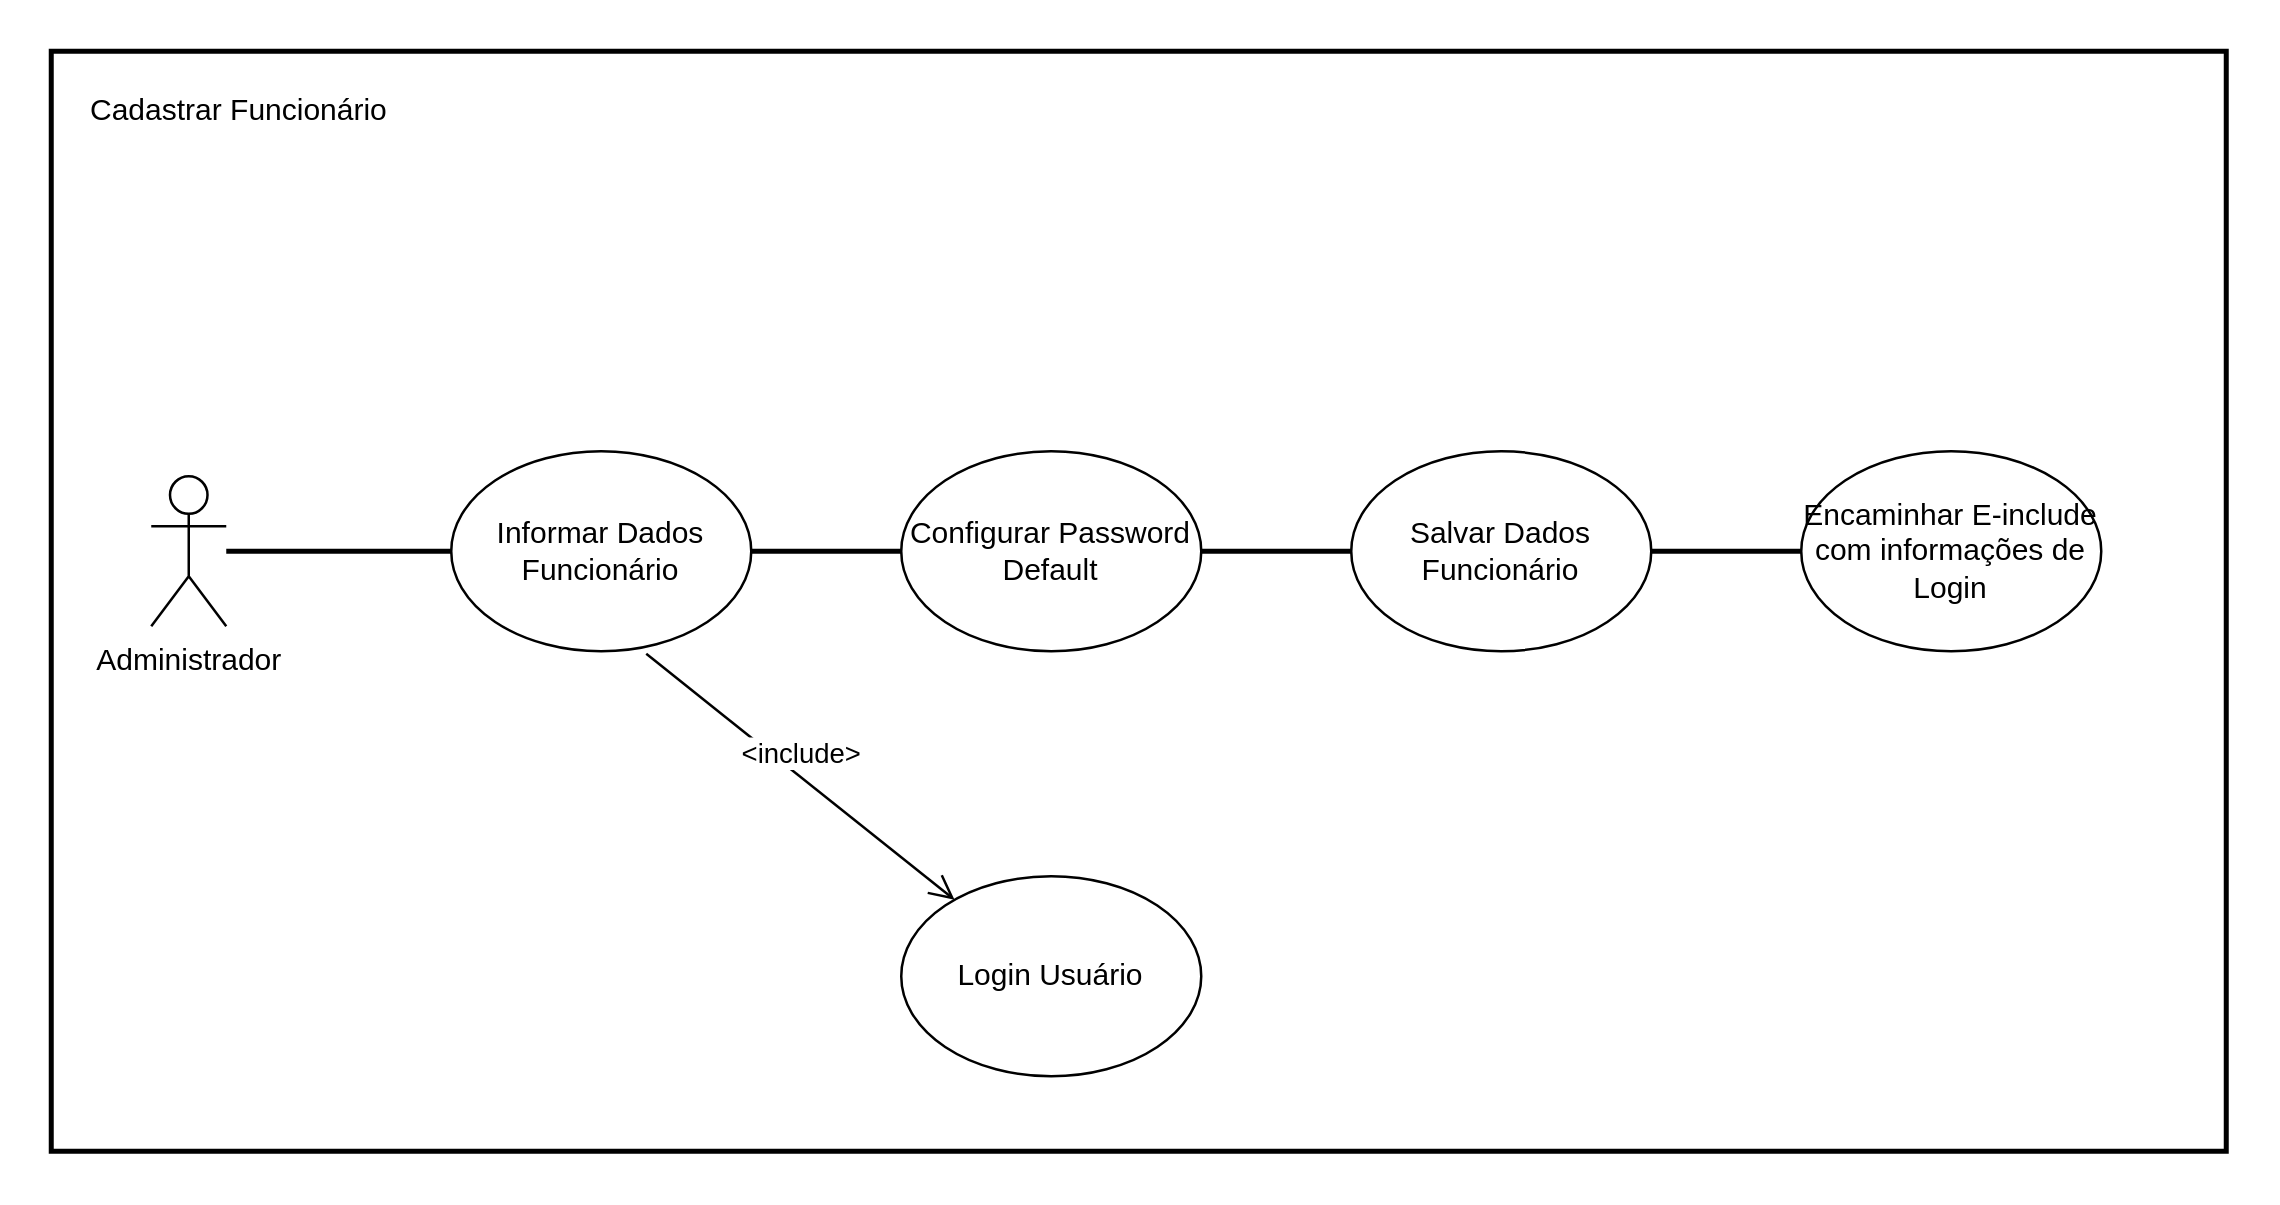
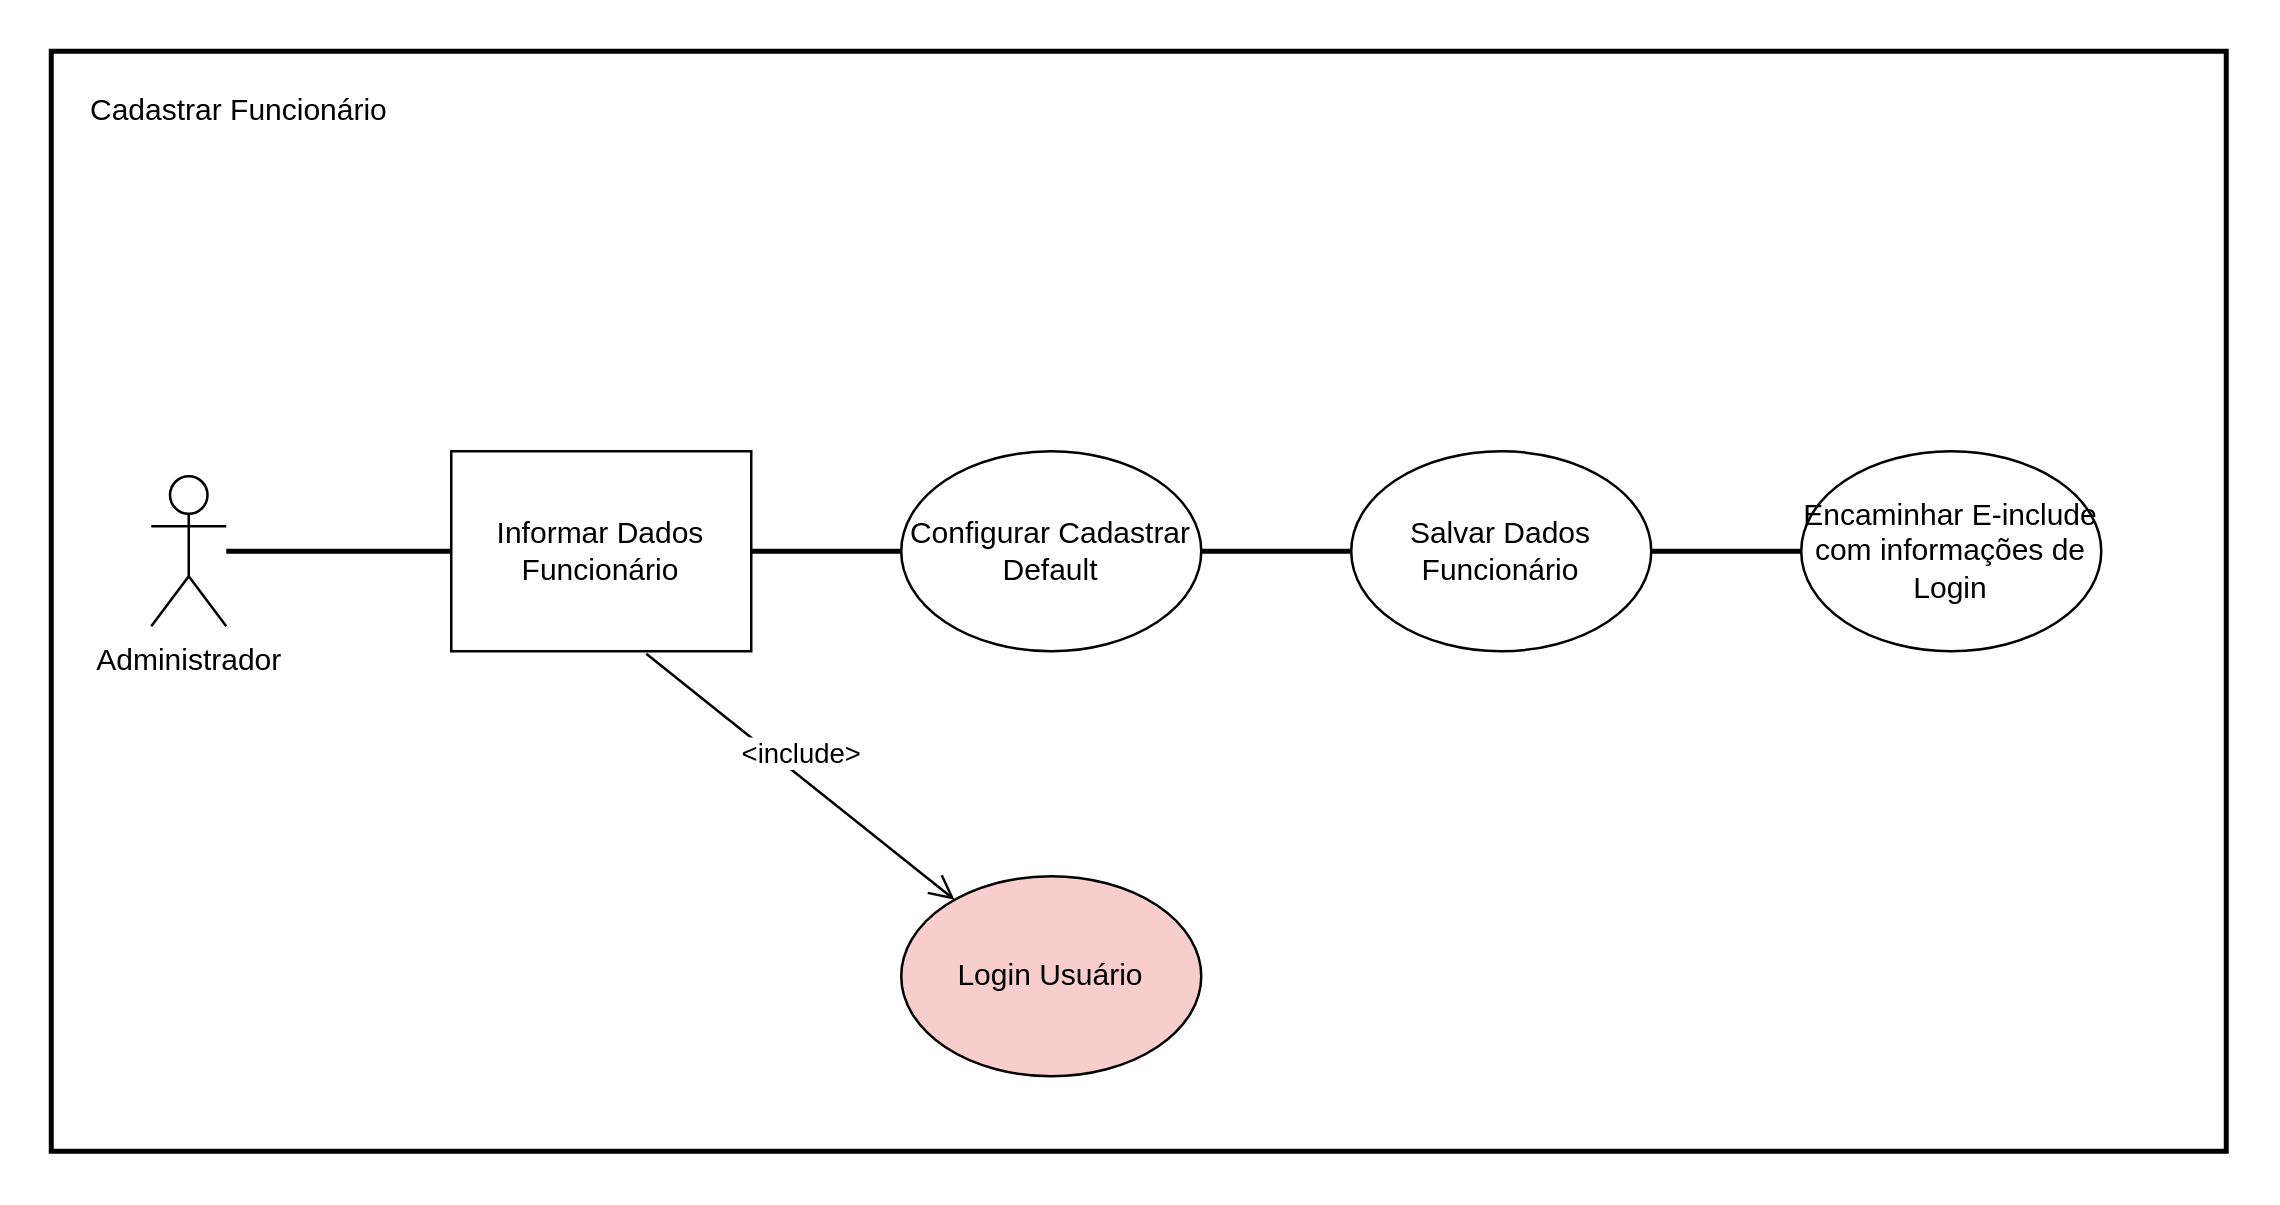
(601, 551) -> (601, 551)
(1051, 551) -> (1051, 551)
(1051, 976) -> (1051, 976)
